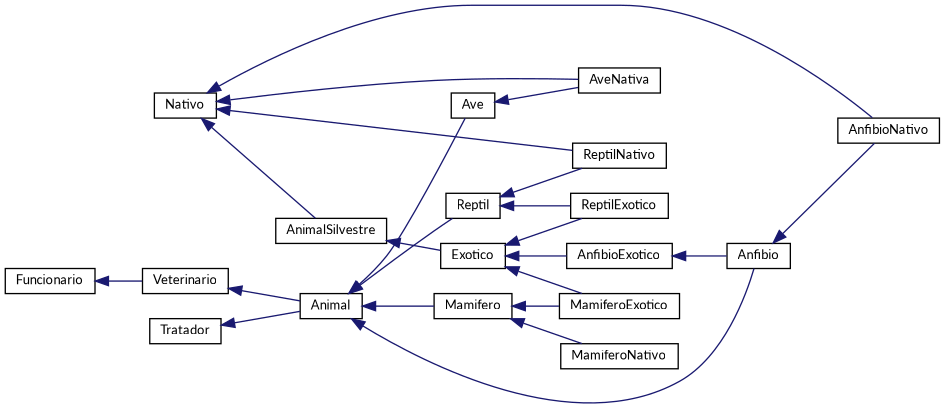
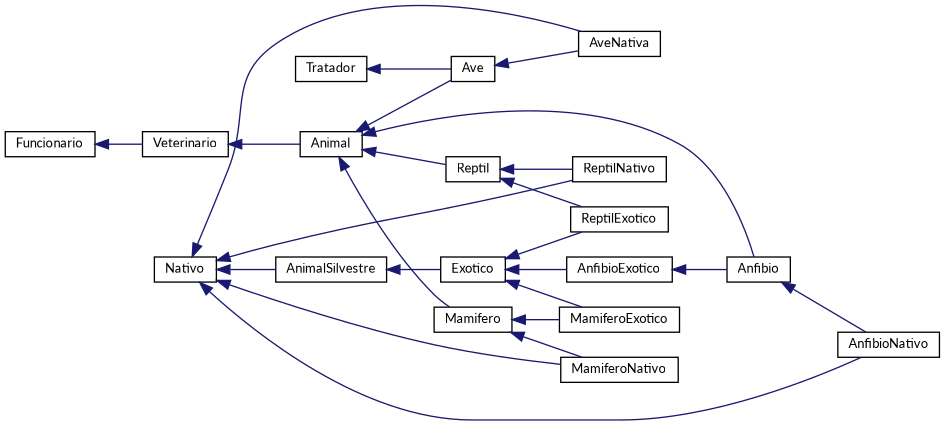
(267, 317) -> (416, 69)
none -> (393, 335)
